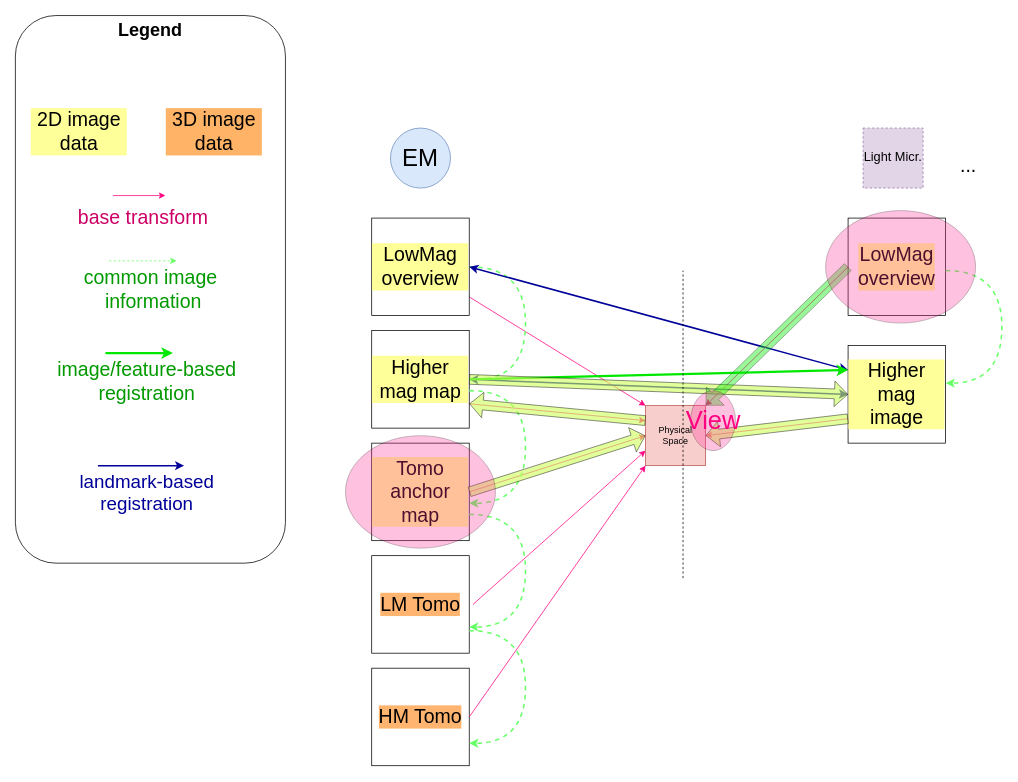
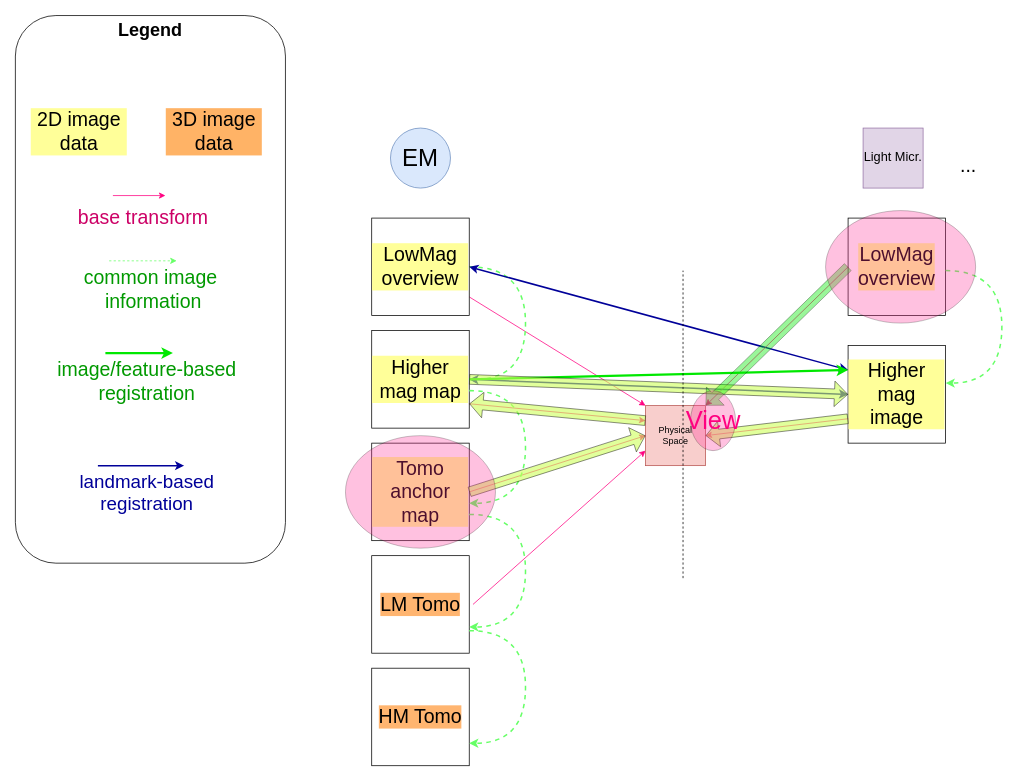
(893, 158) -> (893, 158)
(556, 593) -> none
